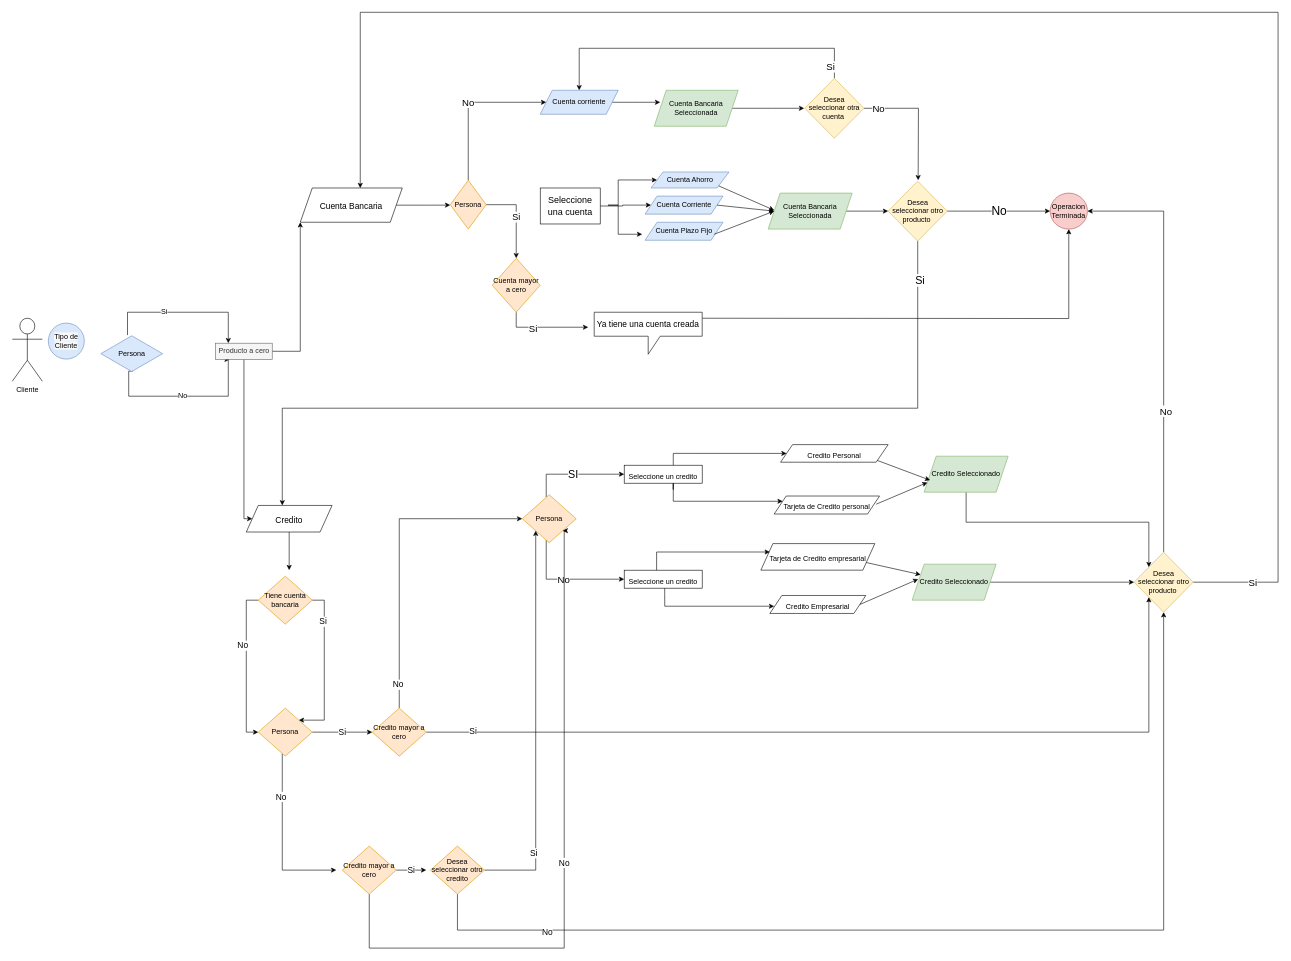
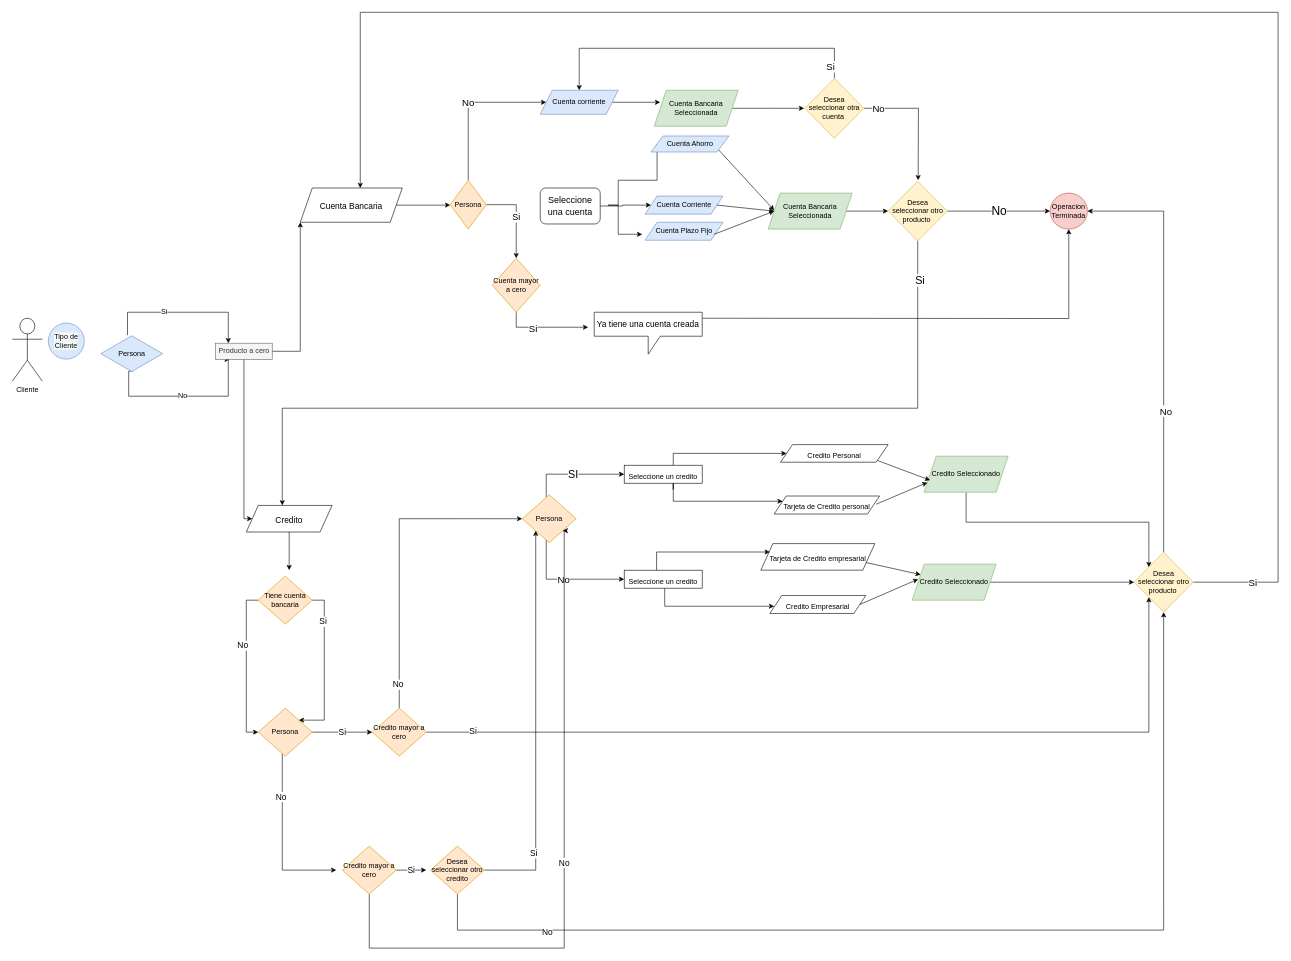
(690, 180) -> (690, 144)
(570, 206) -> (570, 206)
